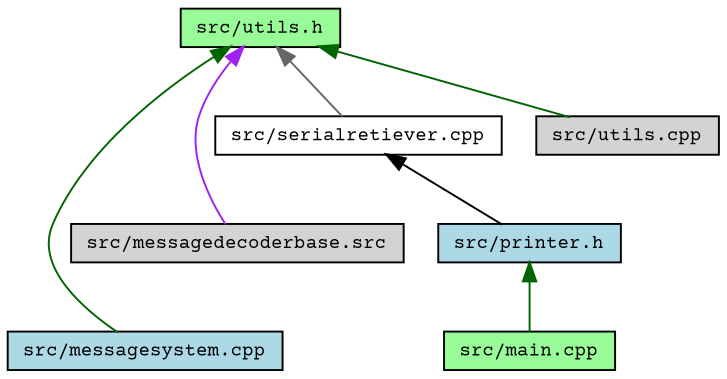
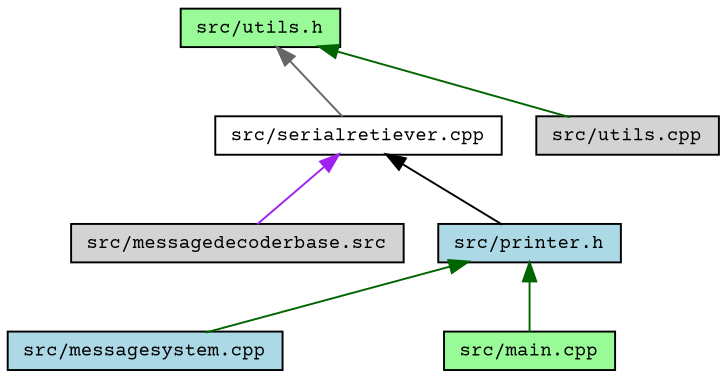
(196, 141) -> (291, 196)
(78, 181) -> (328, 300)
